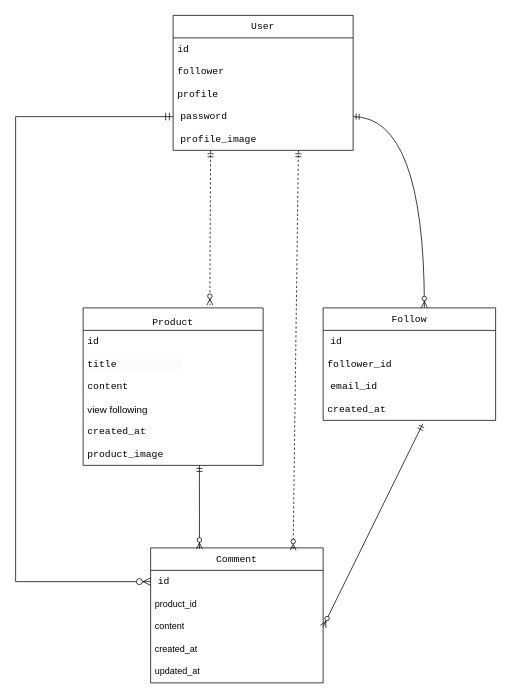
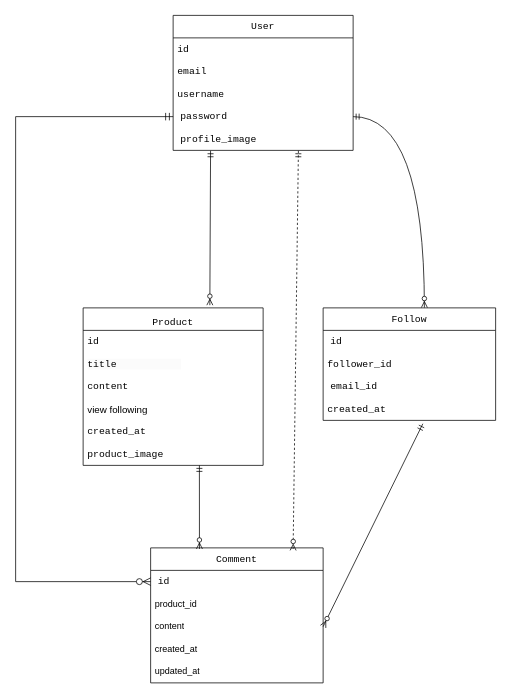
(195, 72) -> (188, 72)
(193, 94) -> (198, 94)
(210, 221) -> (210, 221)
